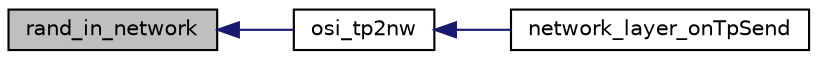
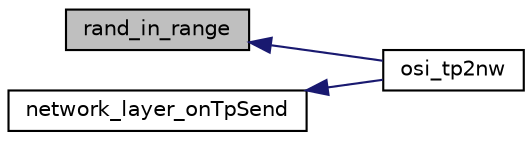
(113, 30) -> (158, 30)
(483, 30) -> (355, 84)
